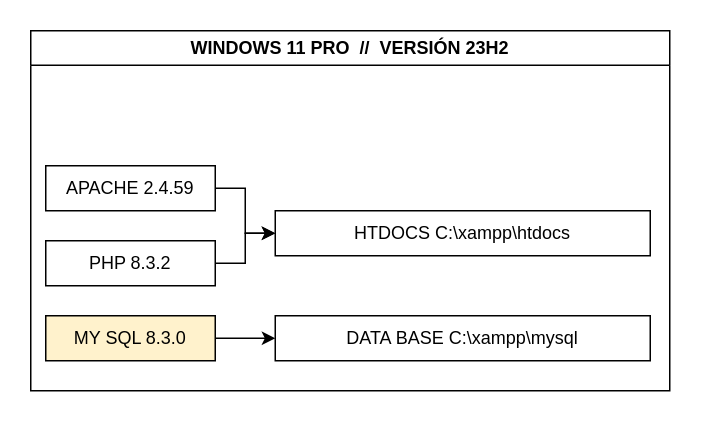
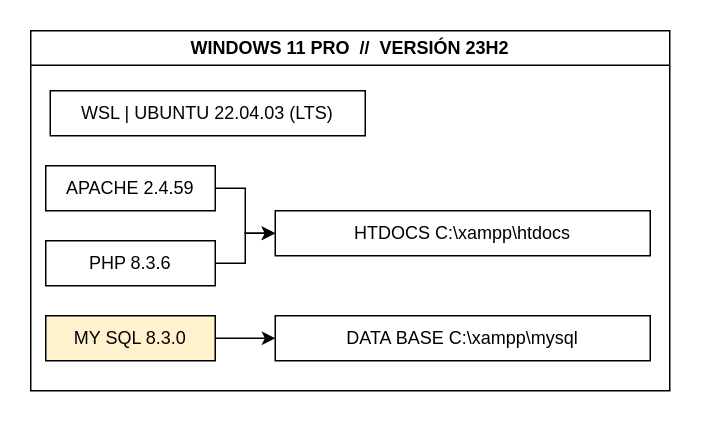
none -> (208, 113)
(131, 263) -> (131, 263)
